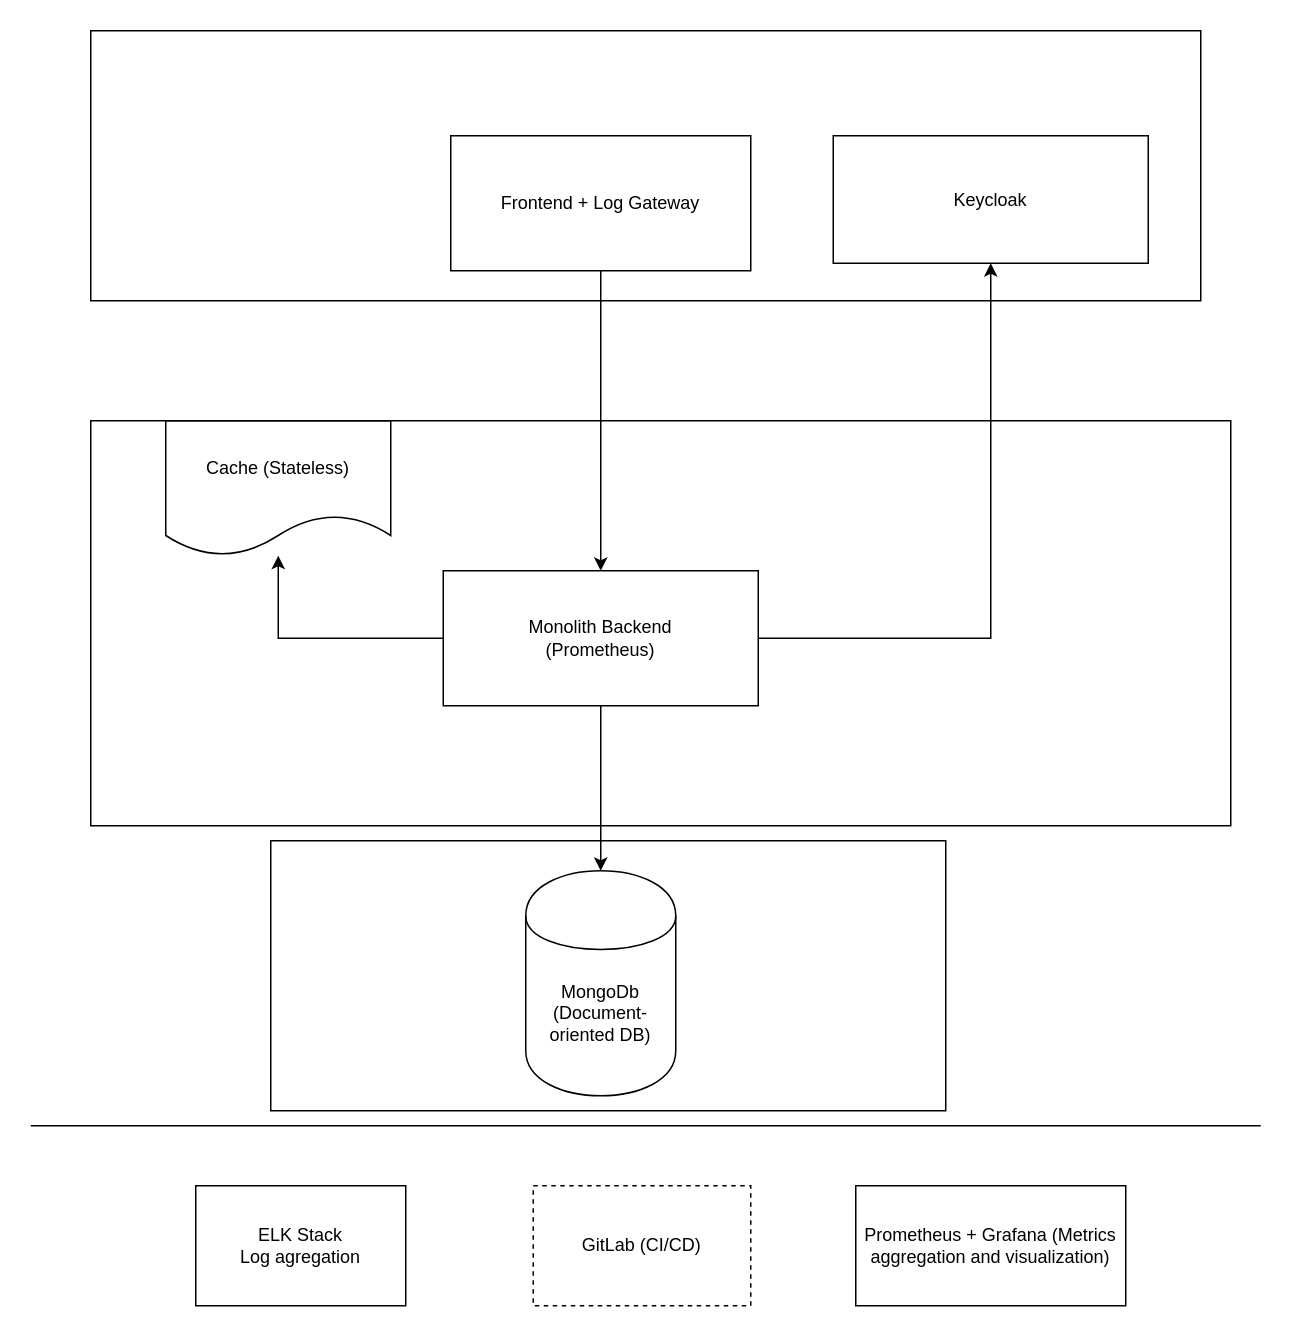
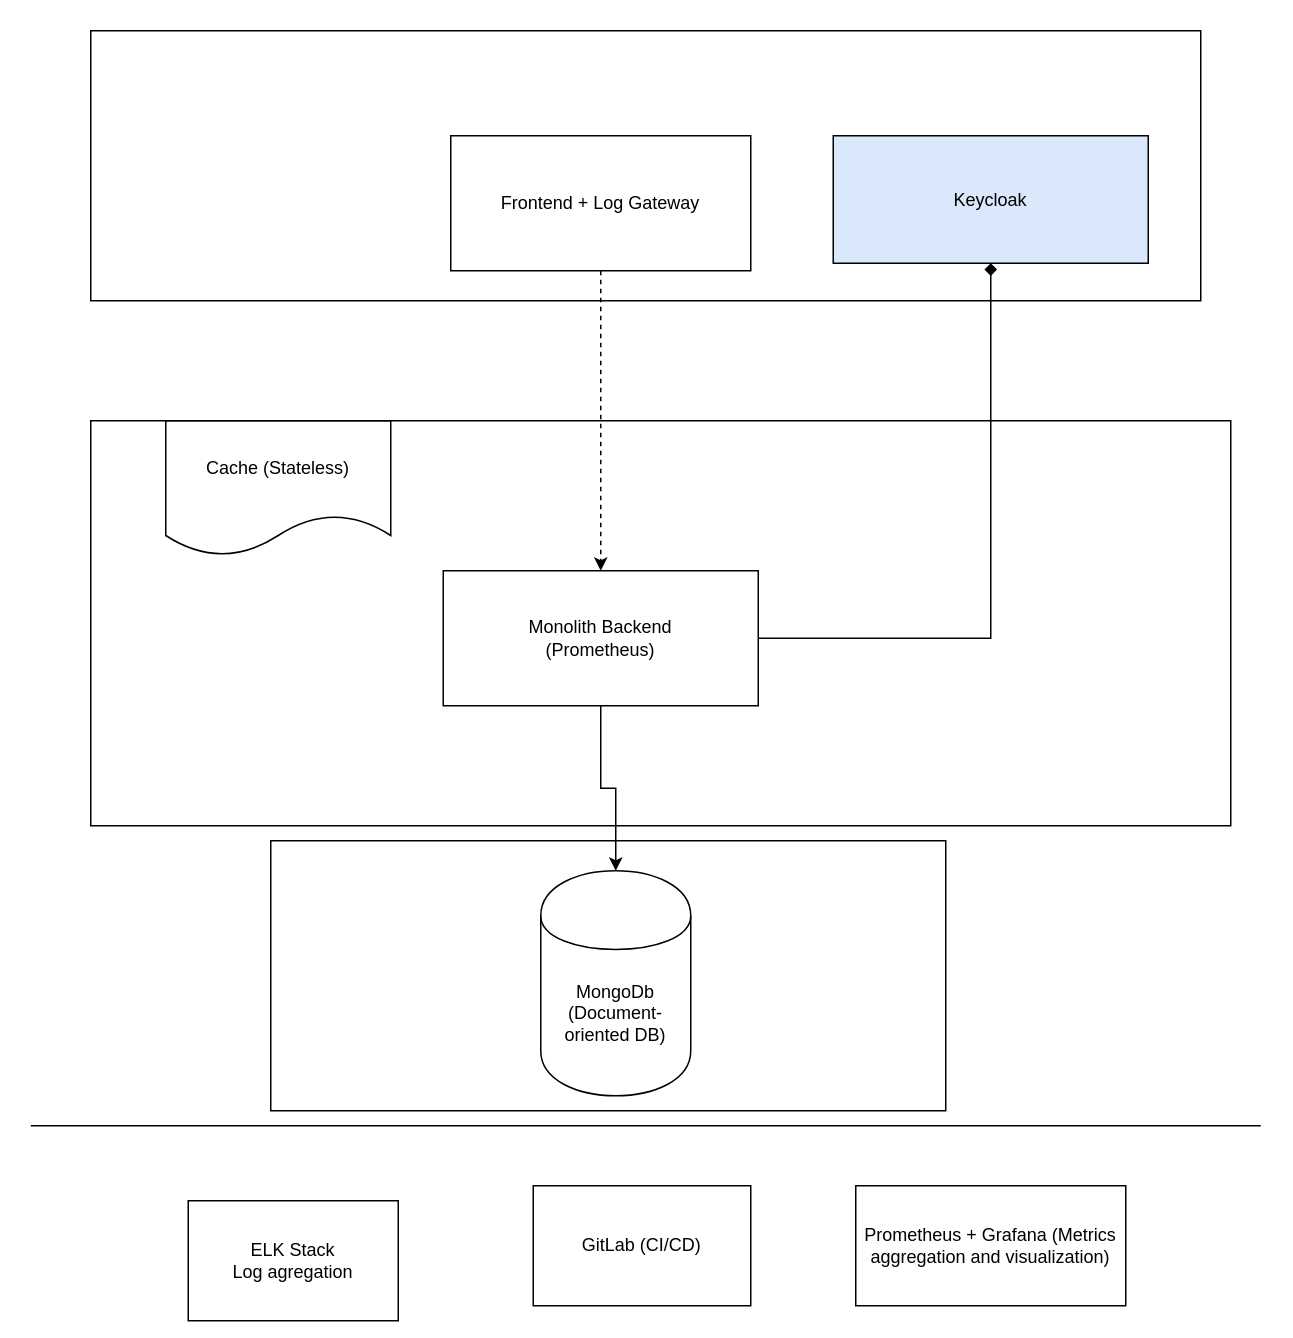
(991, 200) -> (991, 200)
(991, 275) -> (991, 276)
(601, 416) -> (601, 416)
(325, 638) -> none
(601, 983) -> (616, 983)
(301, 1246) -> (293, 1261)
(642, 1246) -> (642, 1246)
